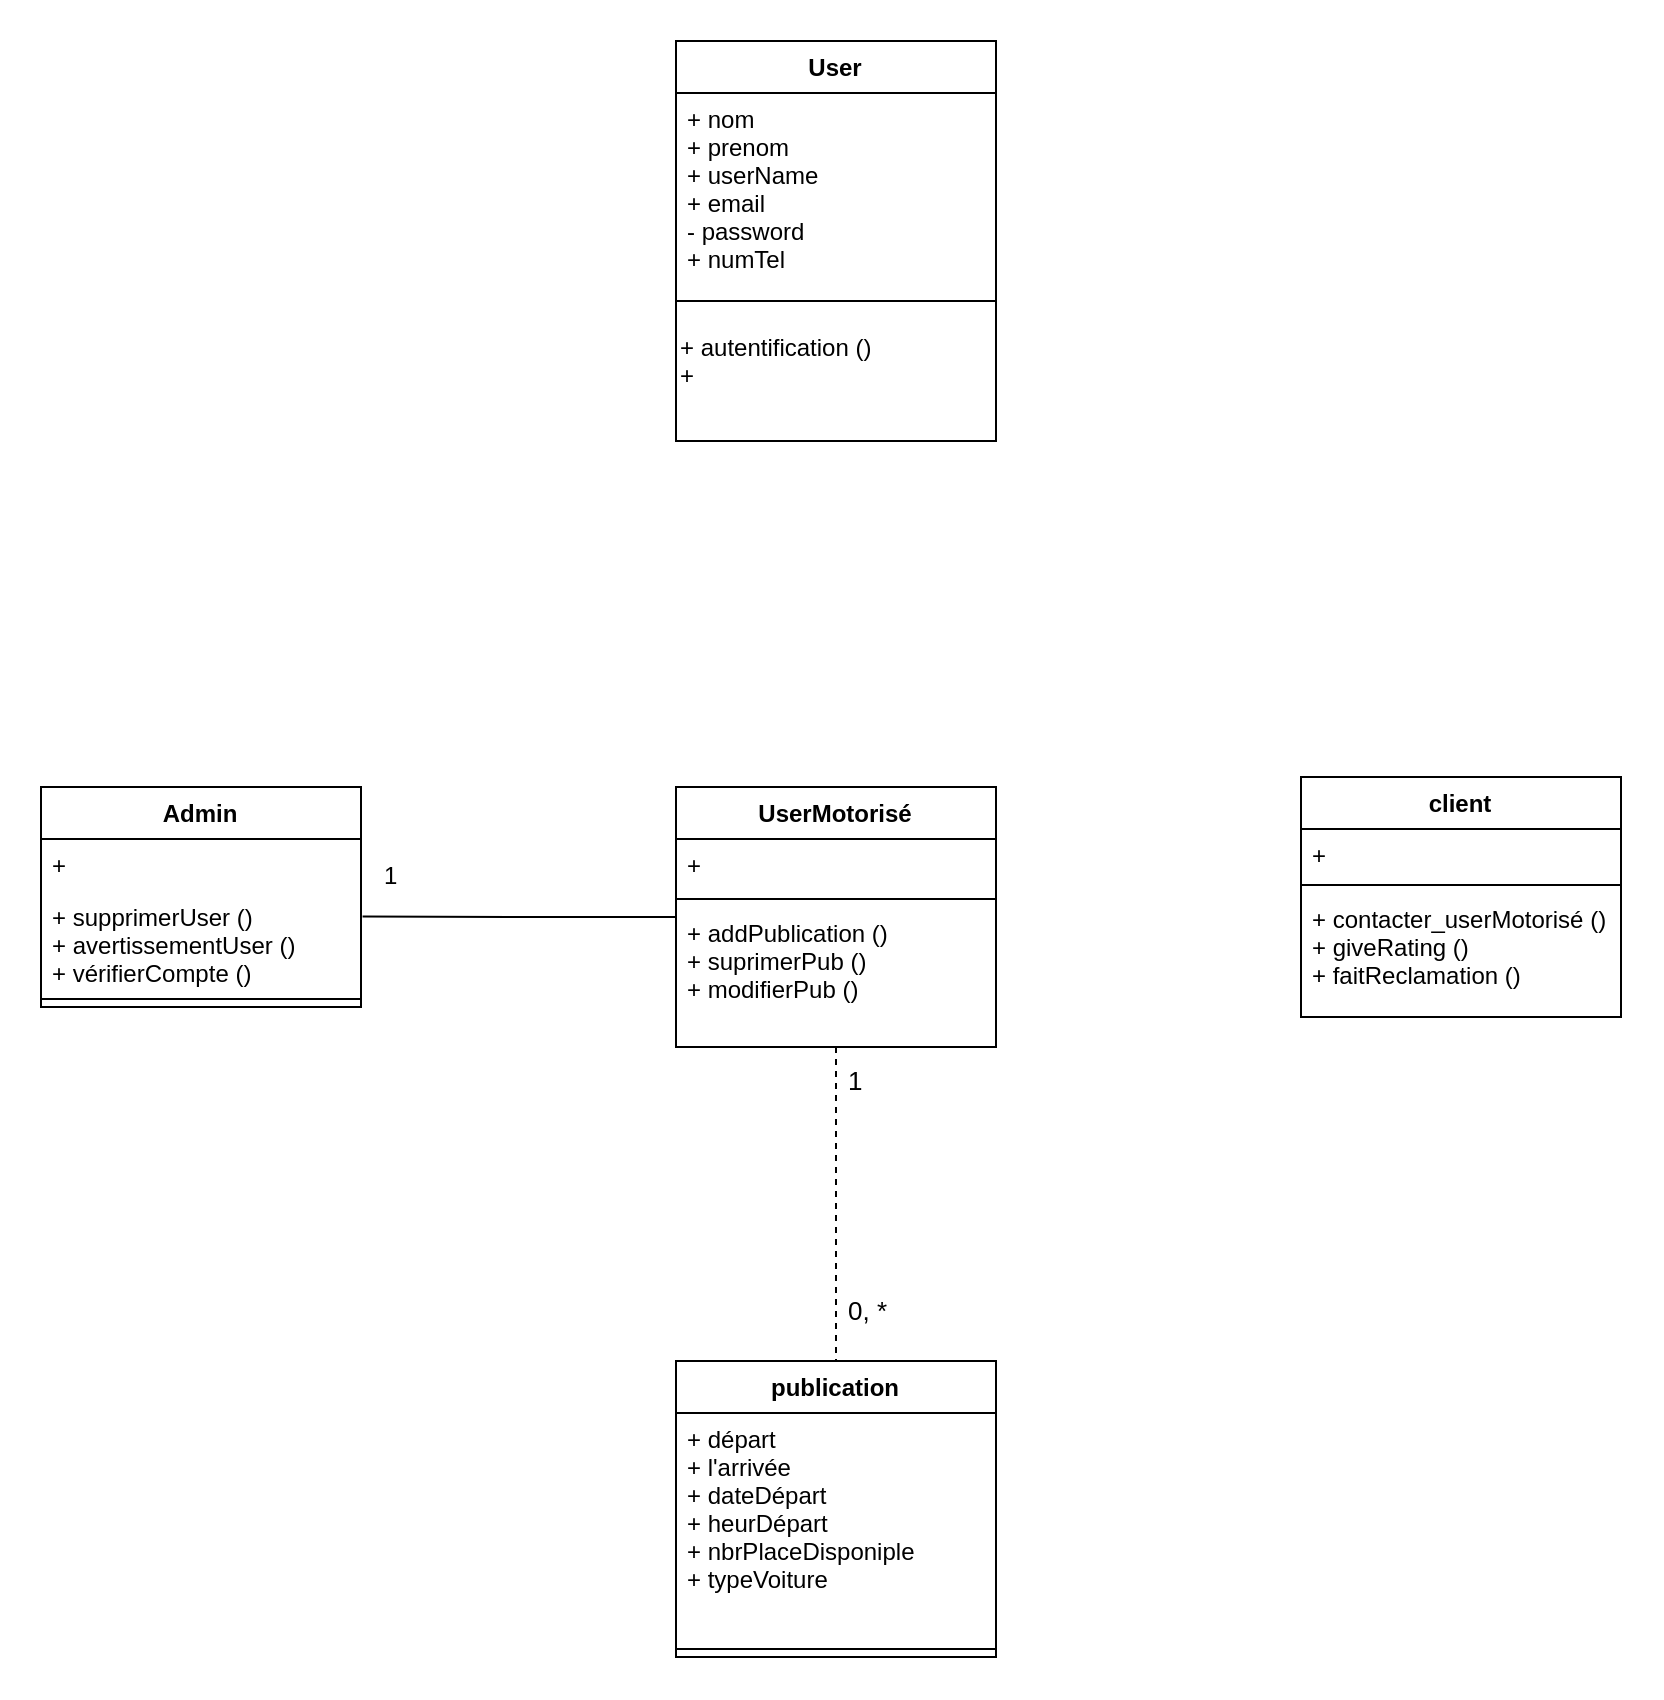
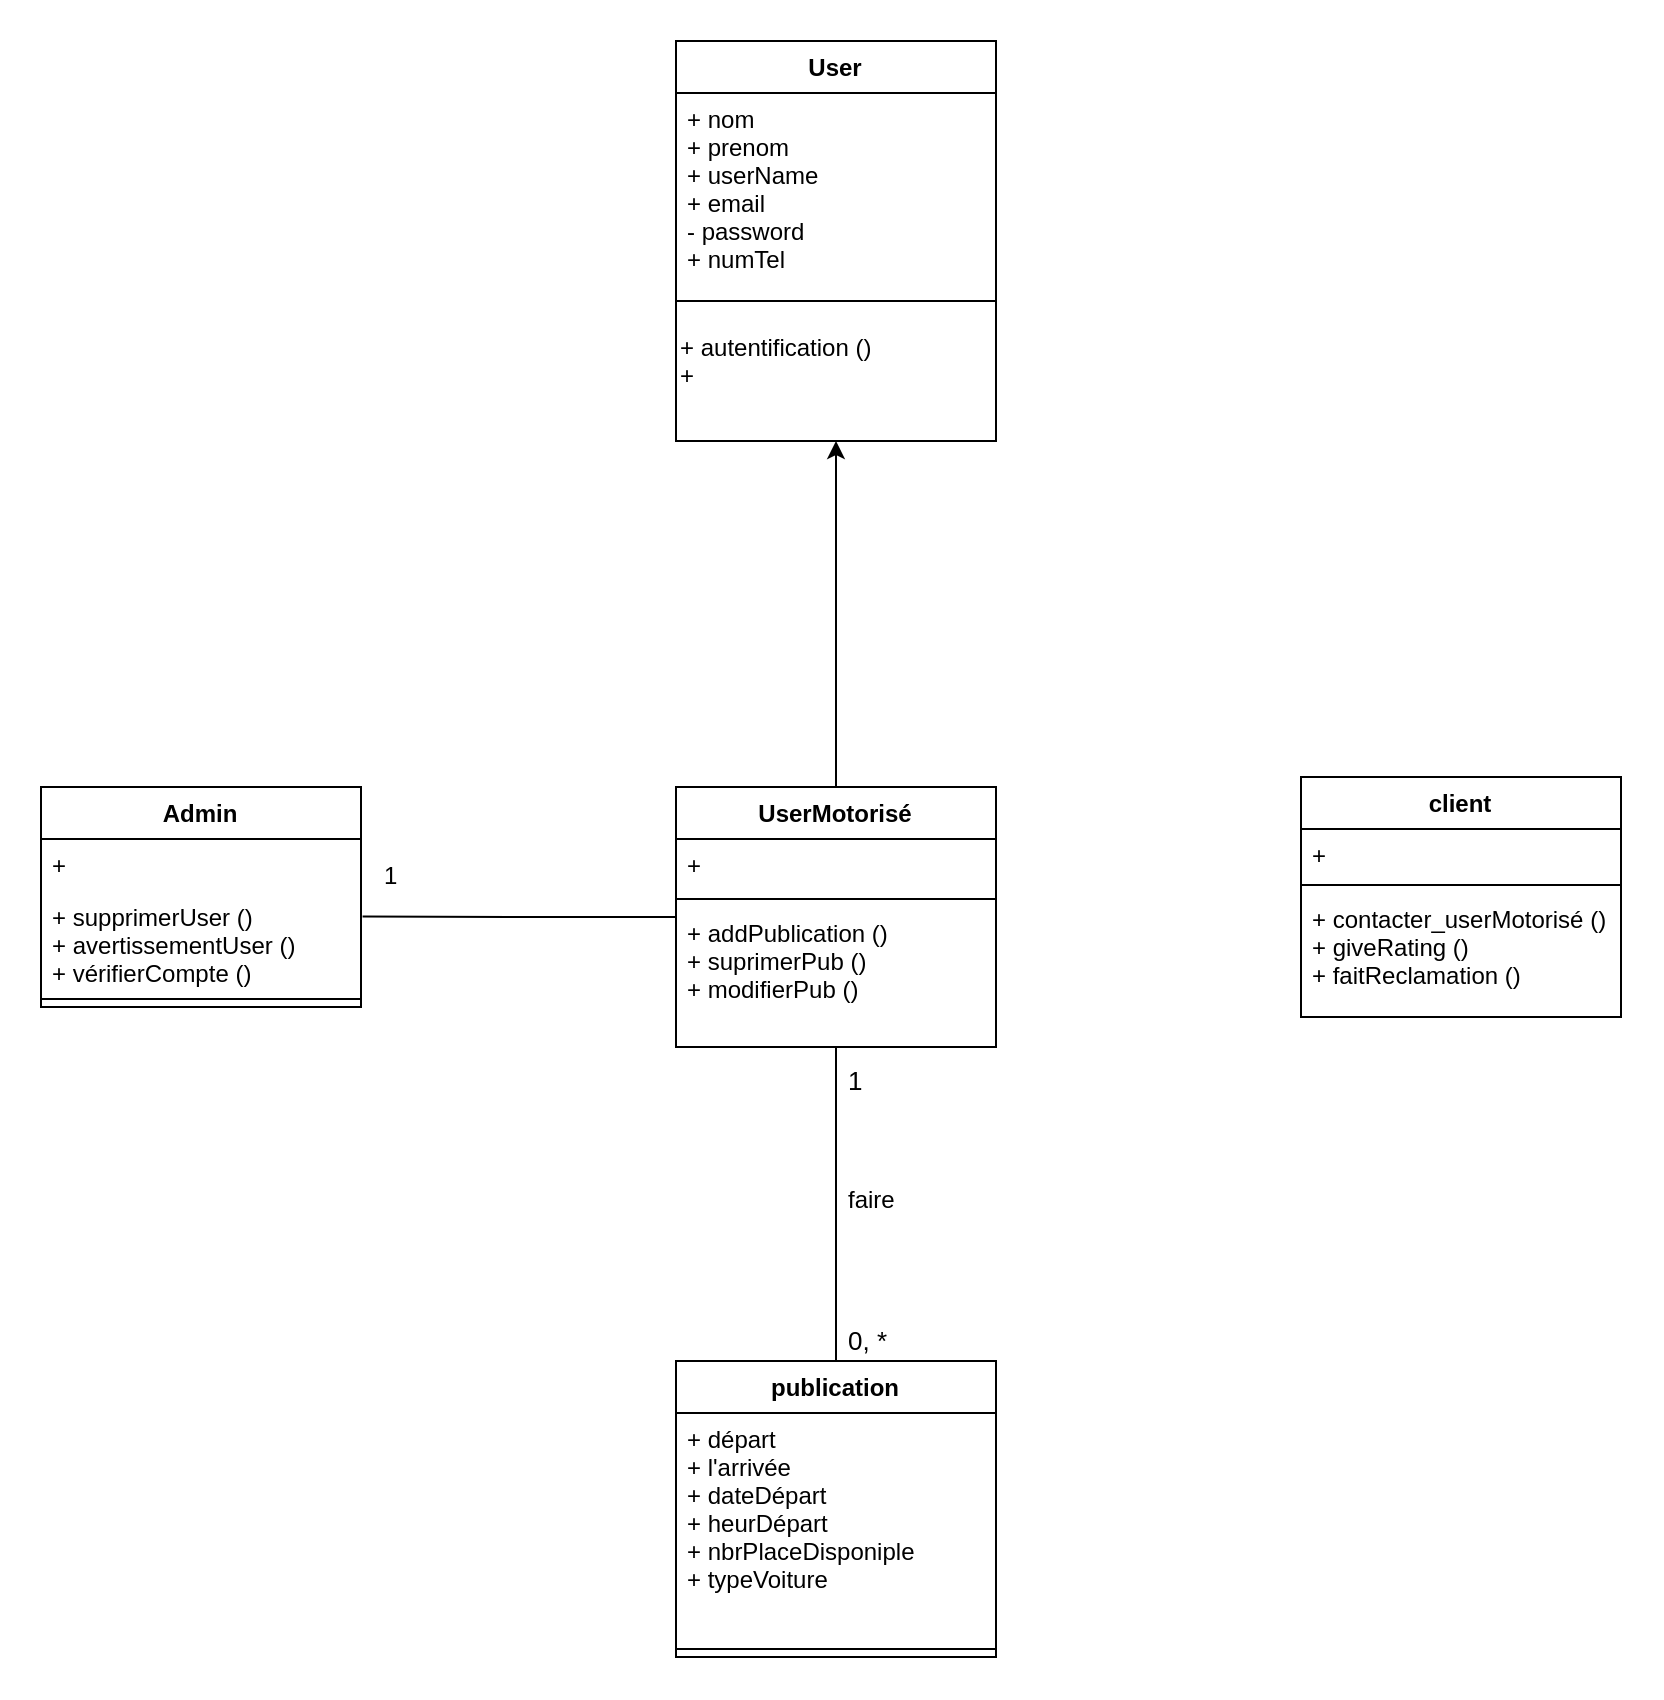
none -> (836, 621)
none -> (884, 1201)
(836, 1204) -> (836, 1204)
(874, 1311) -> (874, 1341)
